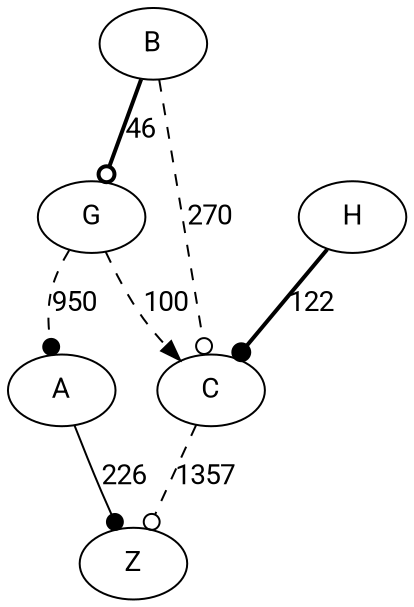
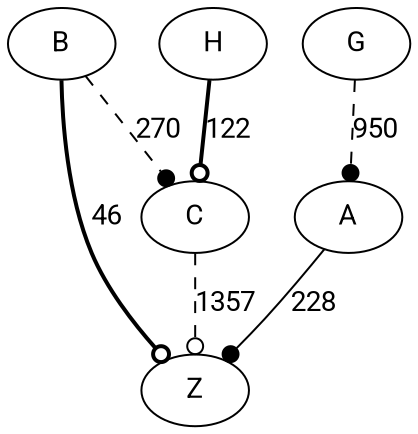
(125, 123) -> (81, 224)
(181, 209) -> (123, 124)
(287, 298) -> (205, 122)
(132, 301) -> none
(124, 477) -> (314, 304)
